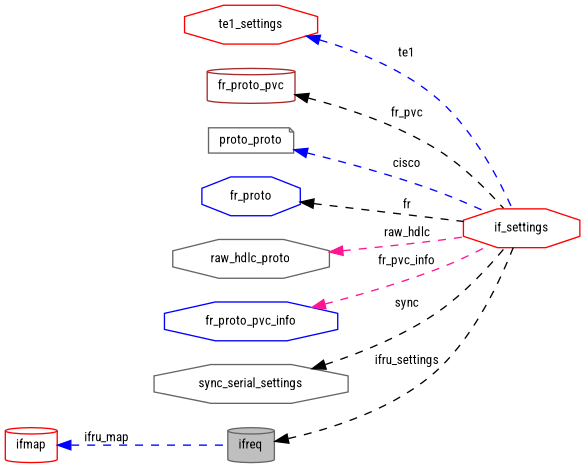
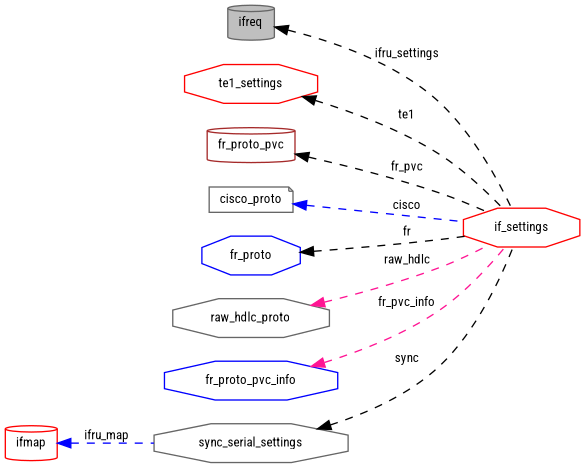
(438, 99) -> (417, 141)
(251, 140) -> (251, 200)
(149, 445) -> (112, 443)
